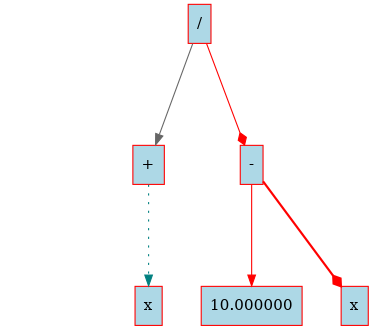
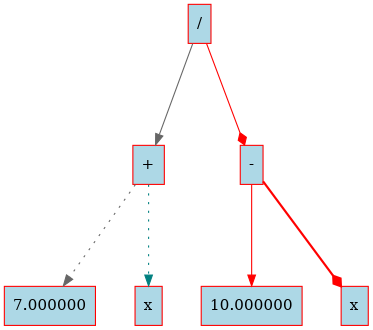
none -> (50, 306)
